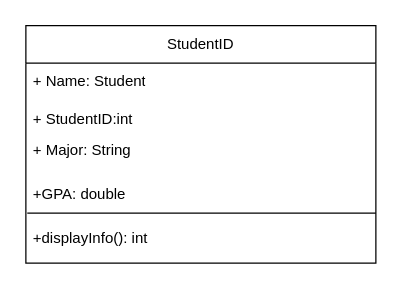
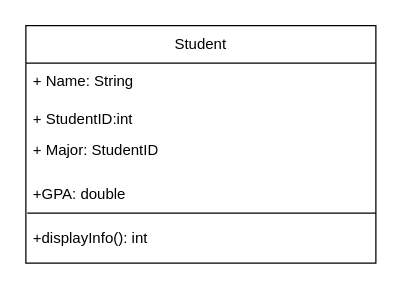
(201, 44) -> (201, 44)
(90, 82) -> (84, 82)
(88, 157) -> (103, 157)
